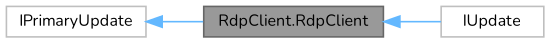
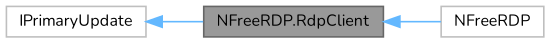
(294, 22) -> (294, 22)
(492, 22) -> (492, 22)
